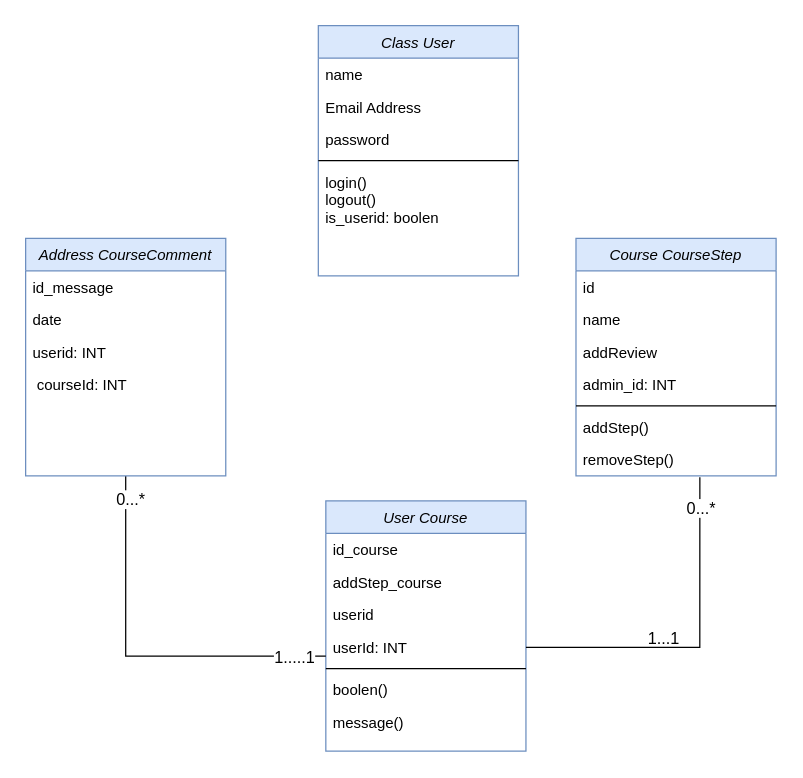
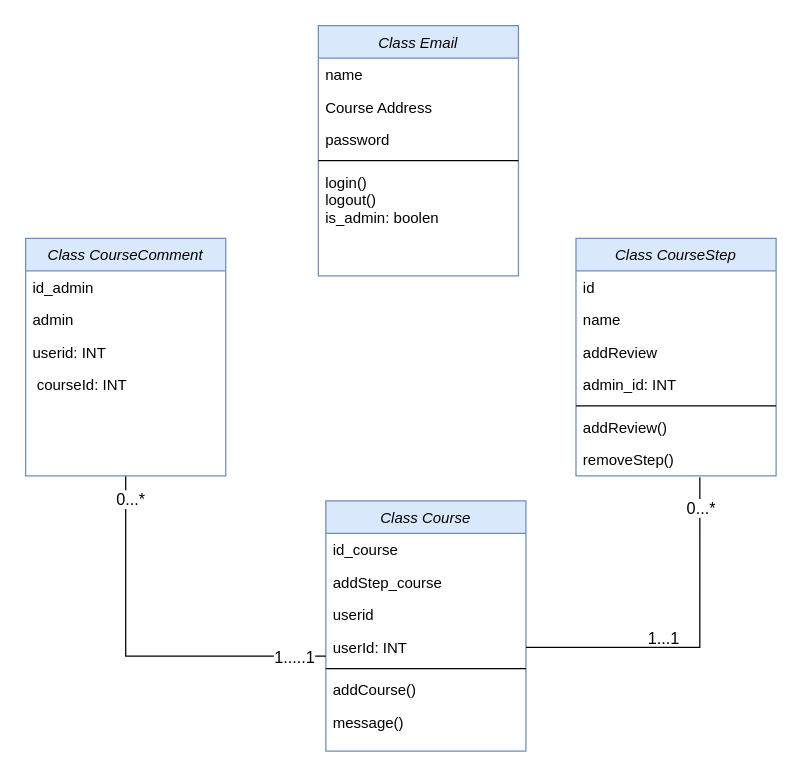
(418, 43) -> (418, 43)
(374, 108) -> (382, 108)
(351, 183) -> (351, 183)
(125, 255) -> (125, 255)
(675, 255) -> (675, 255)
(73, 288) -> (62, 288)
(49, 320) -> (52, 320)
(620, 428) -> (627, 428)
(425, 518) -> (425, 518)
(364, 690) -> (379, 690)
